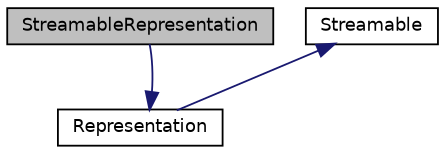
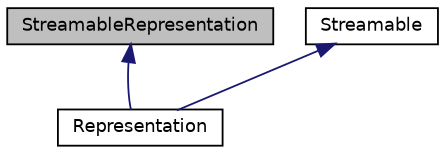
(152, 68) -> (128, 86)
